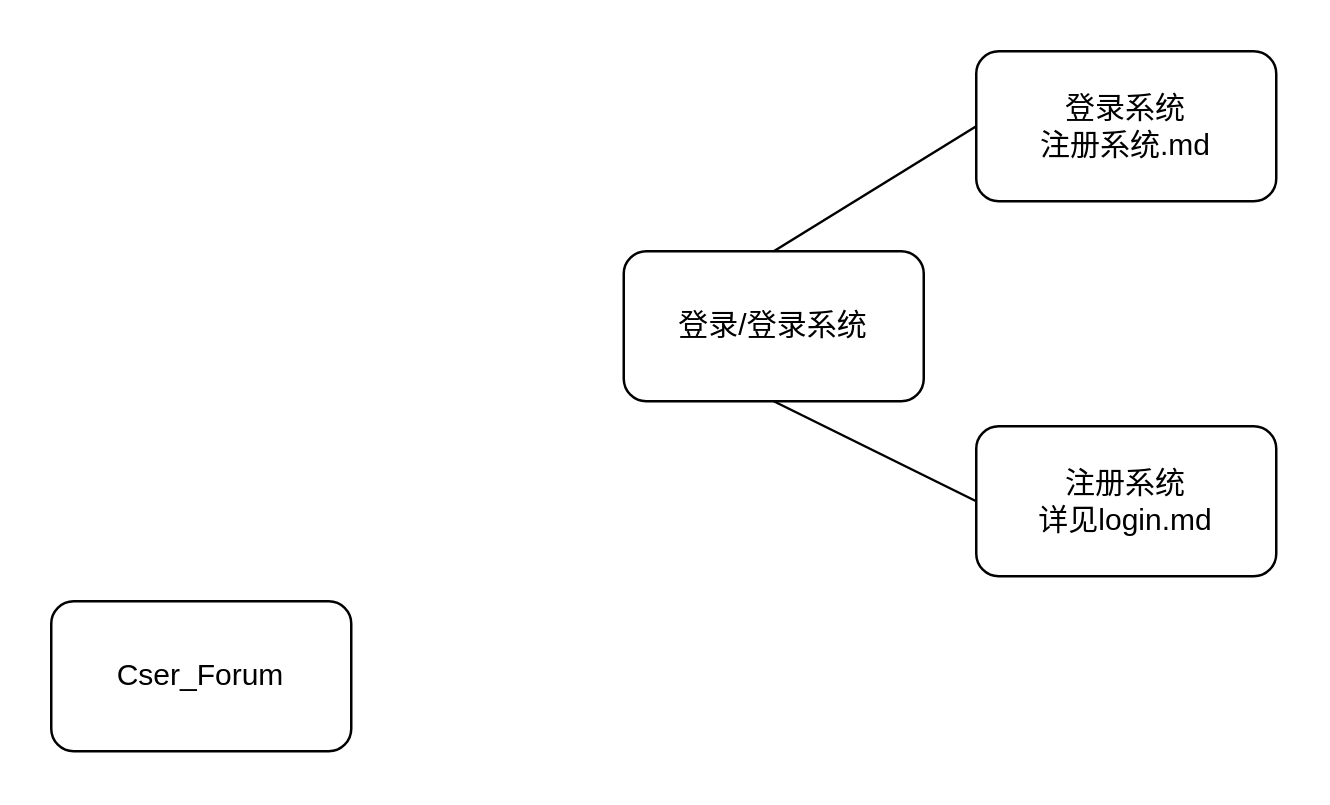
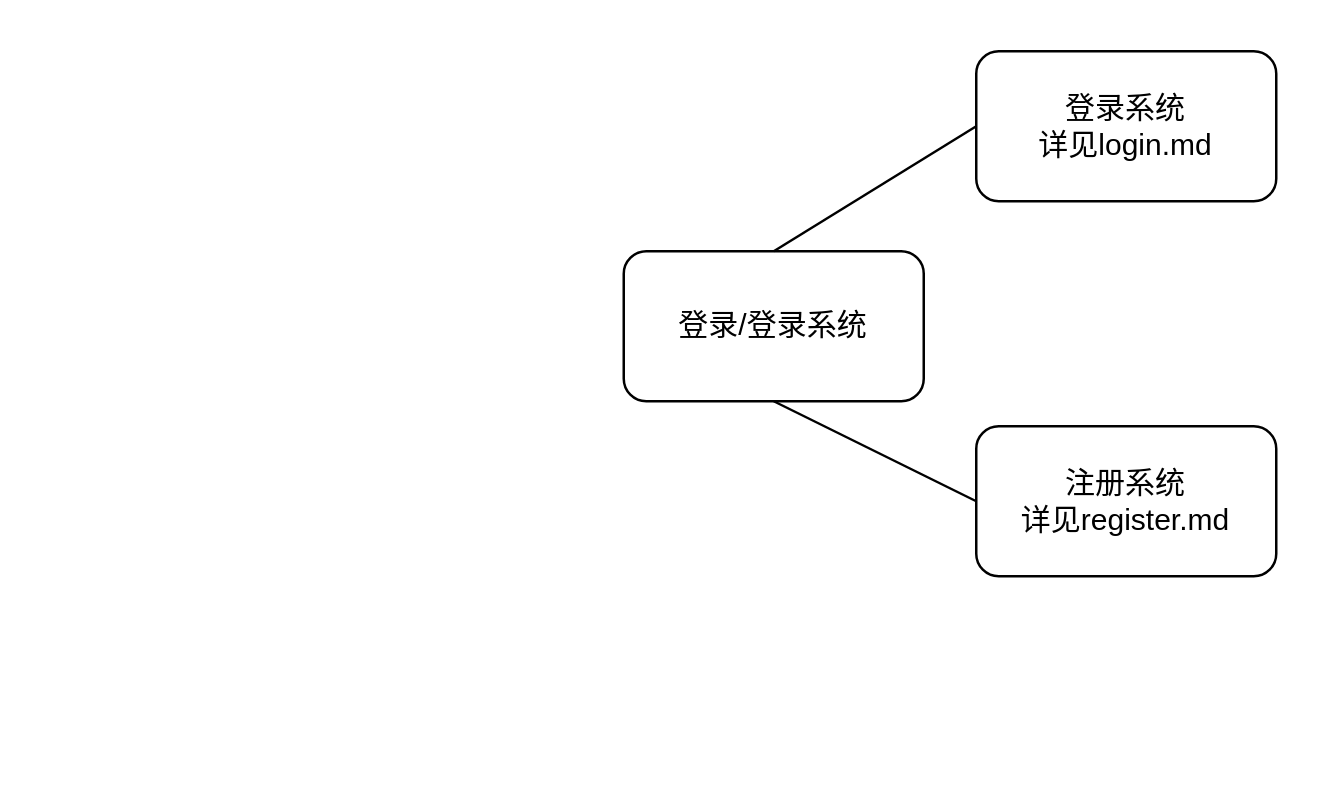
(1126, 126) -> (1126, 126)
(1126, 501) -> (1126, 501)
(201, 676) -> none
